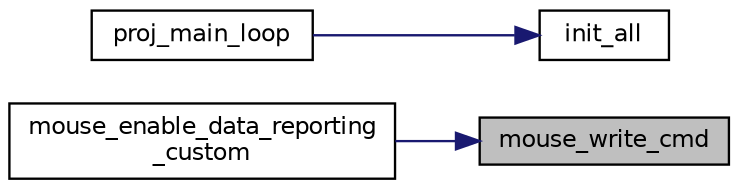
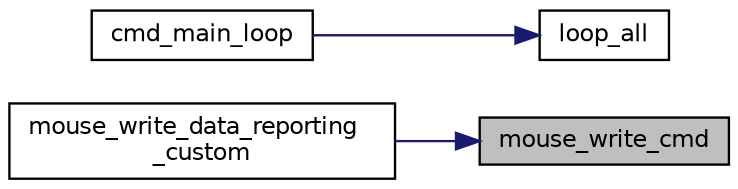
(202, 35) -> (202, 35)
(604, 35) -> (604, 35)
(202, 141) -> (202, 141)
